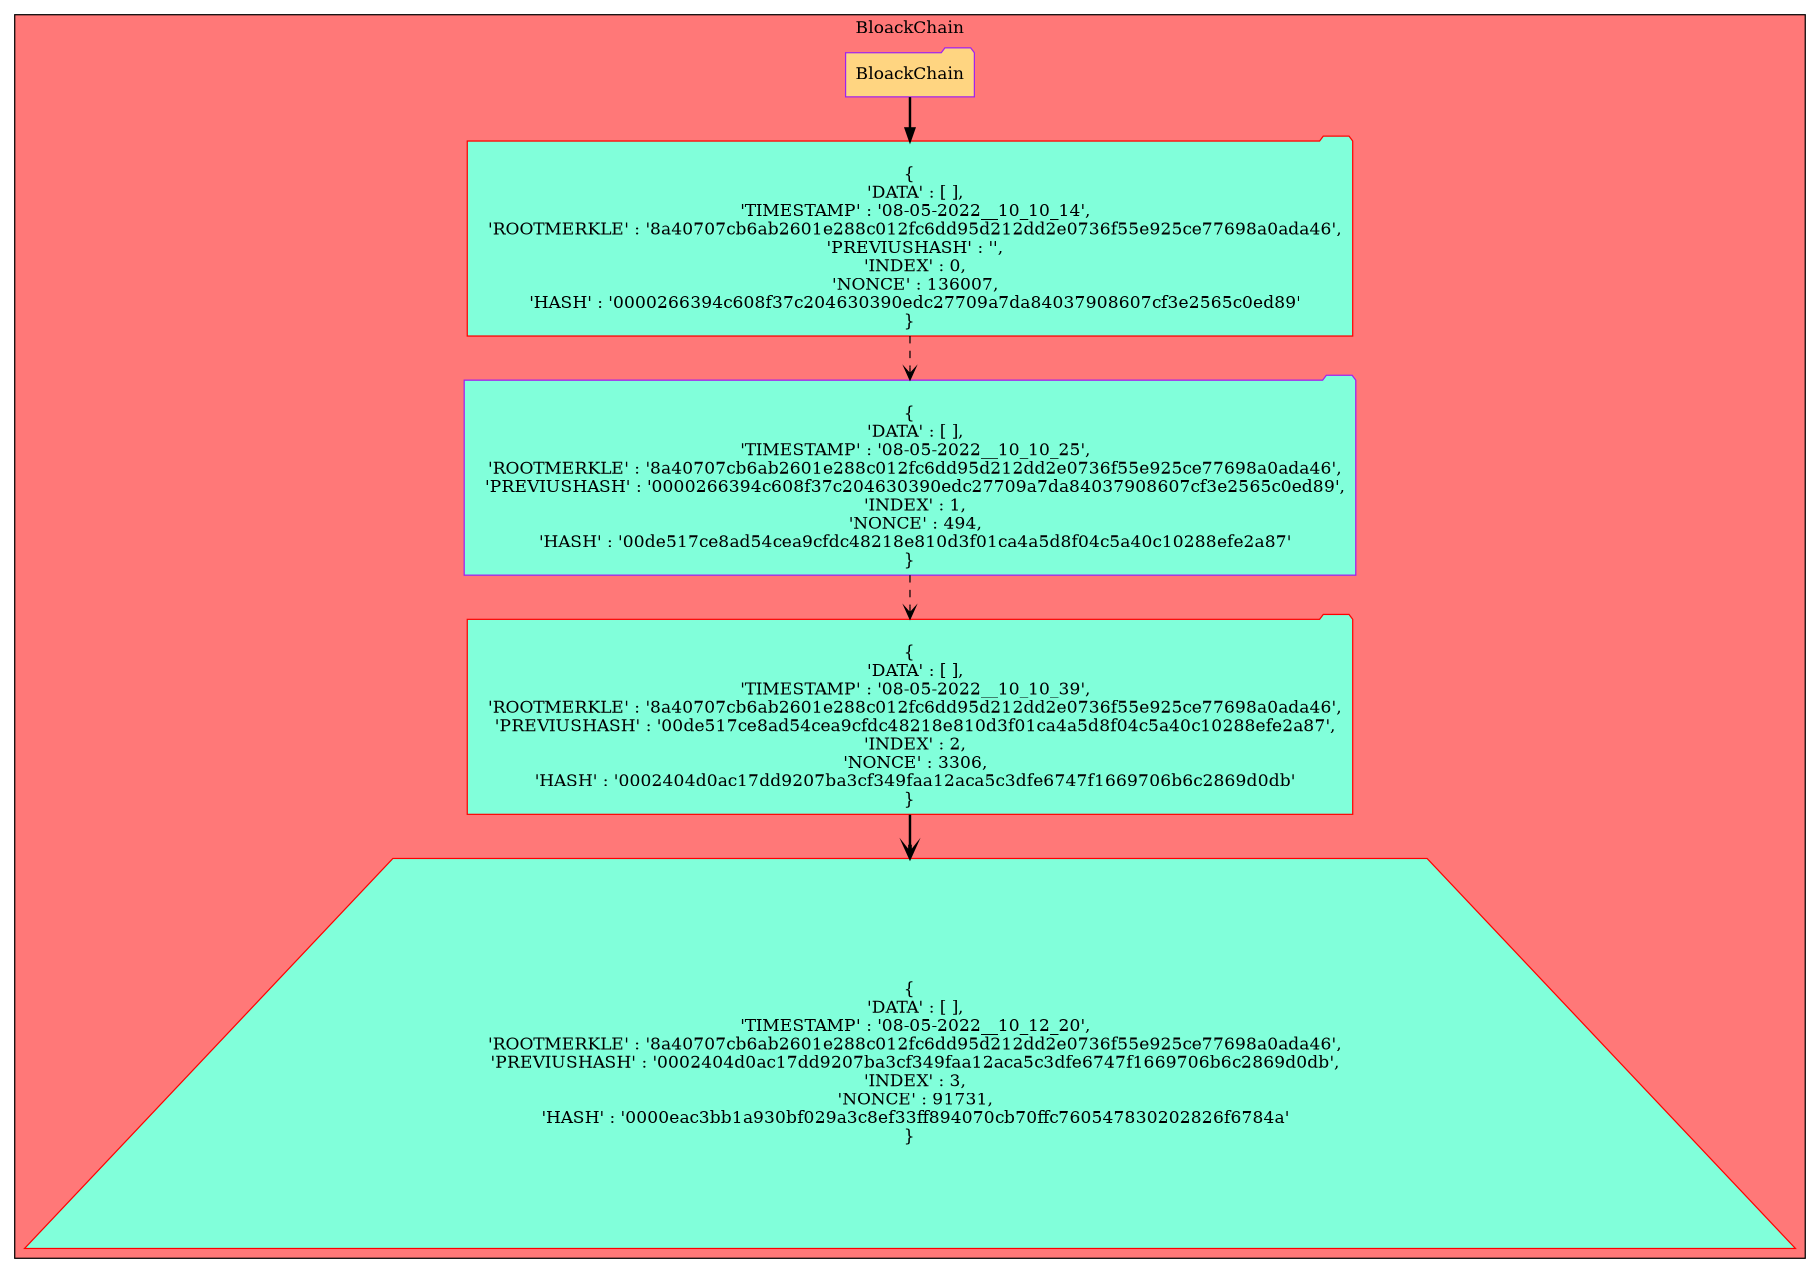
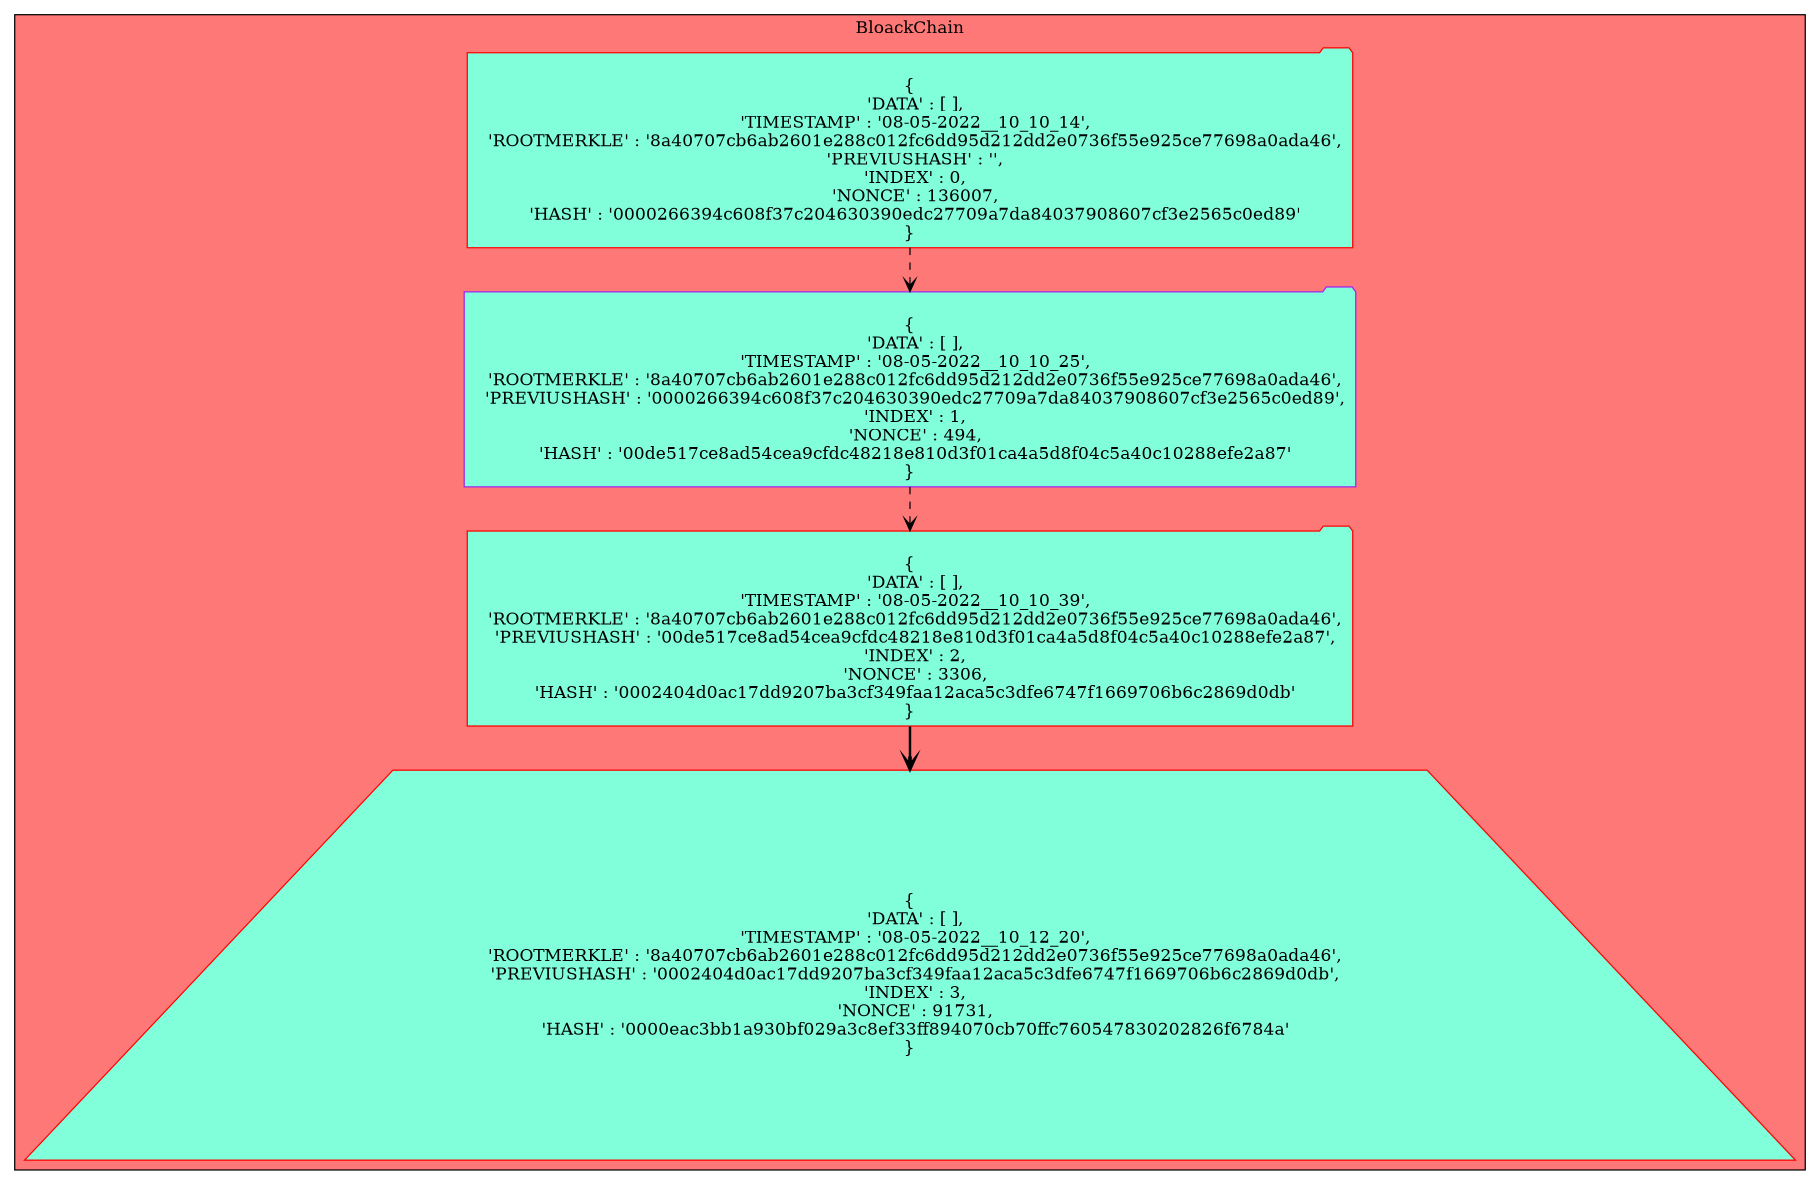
(910, 75) -> none
